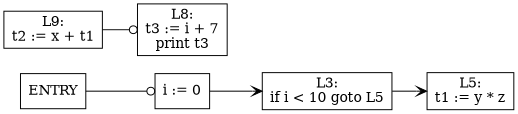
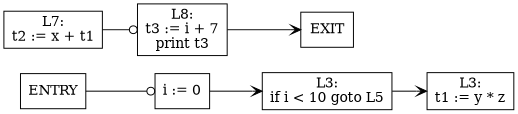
(53, 30) -> (53, 30)
none -> (327, 30)
(470, 91) -> (470, 91)
